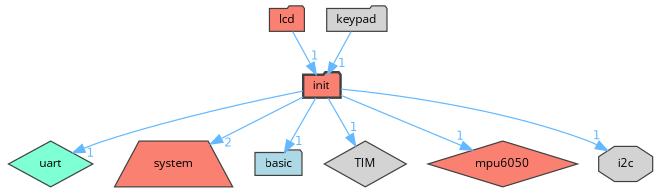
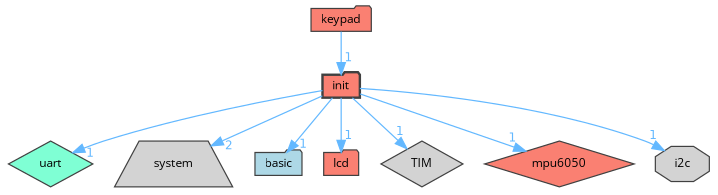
(357, 20) -> (341, 20)
(302, 48) -> (341, 119)
(174, 164) -> (174, 164)
